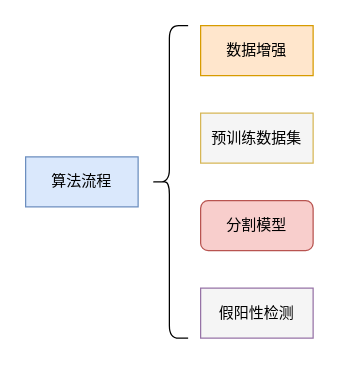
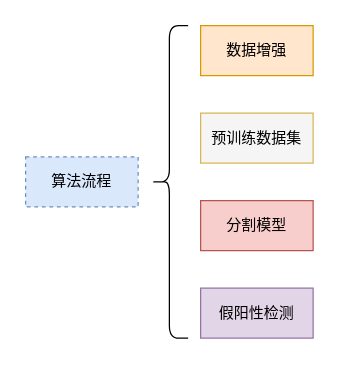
(82, 182) -> (82, 182)
(257, 226) -> (257, 226)
(257, 313) -> (257, 313)
